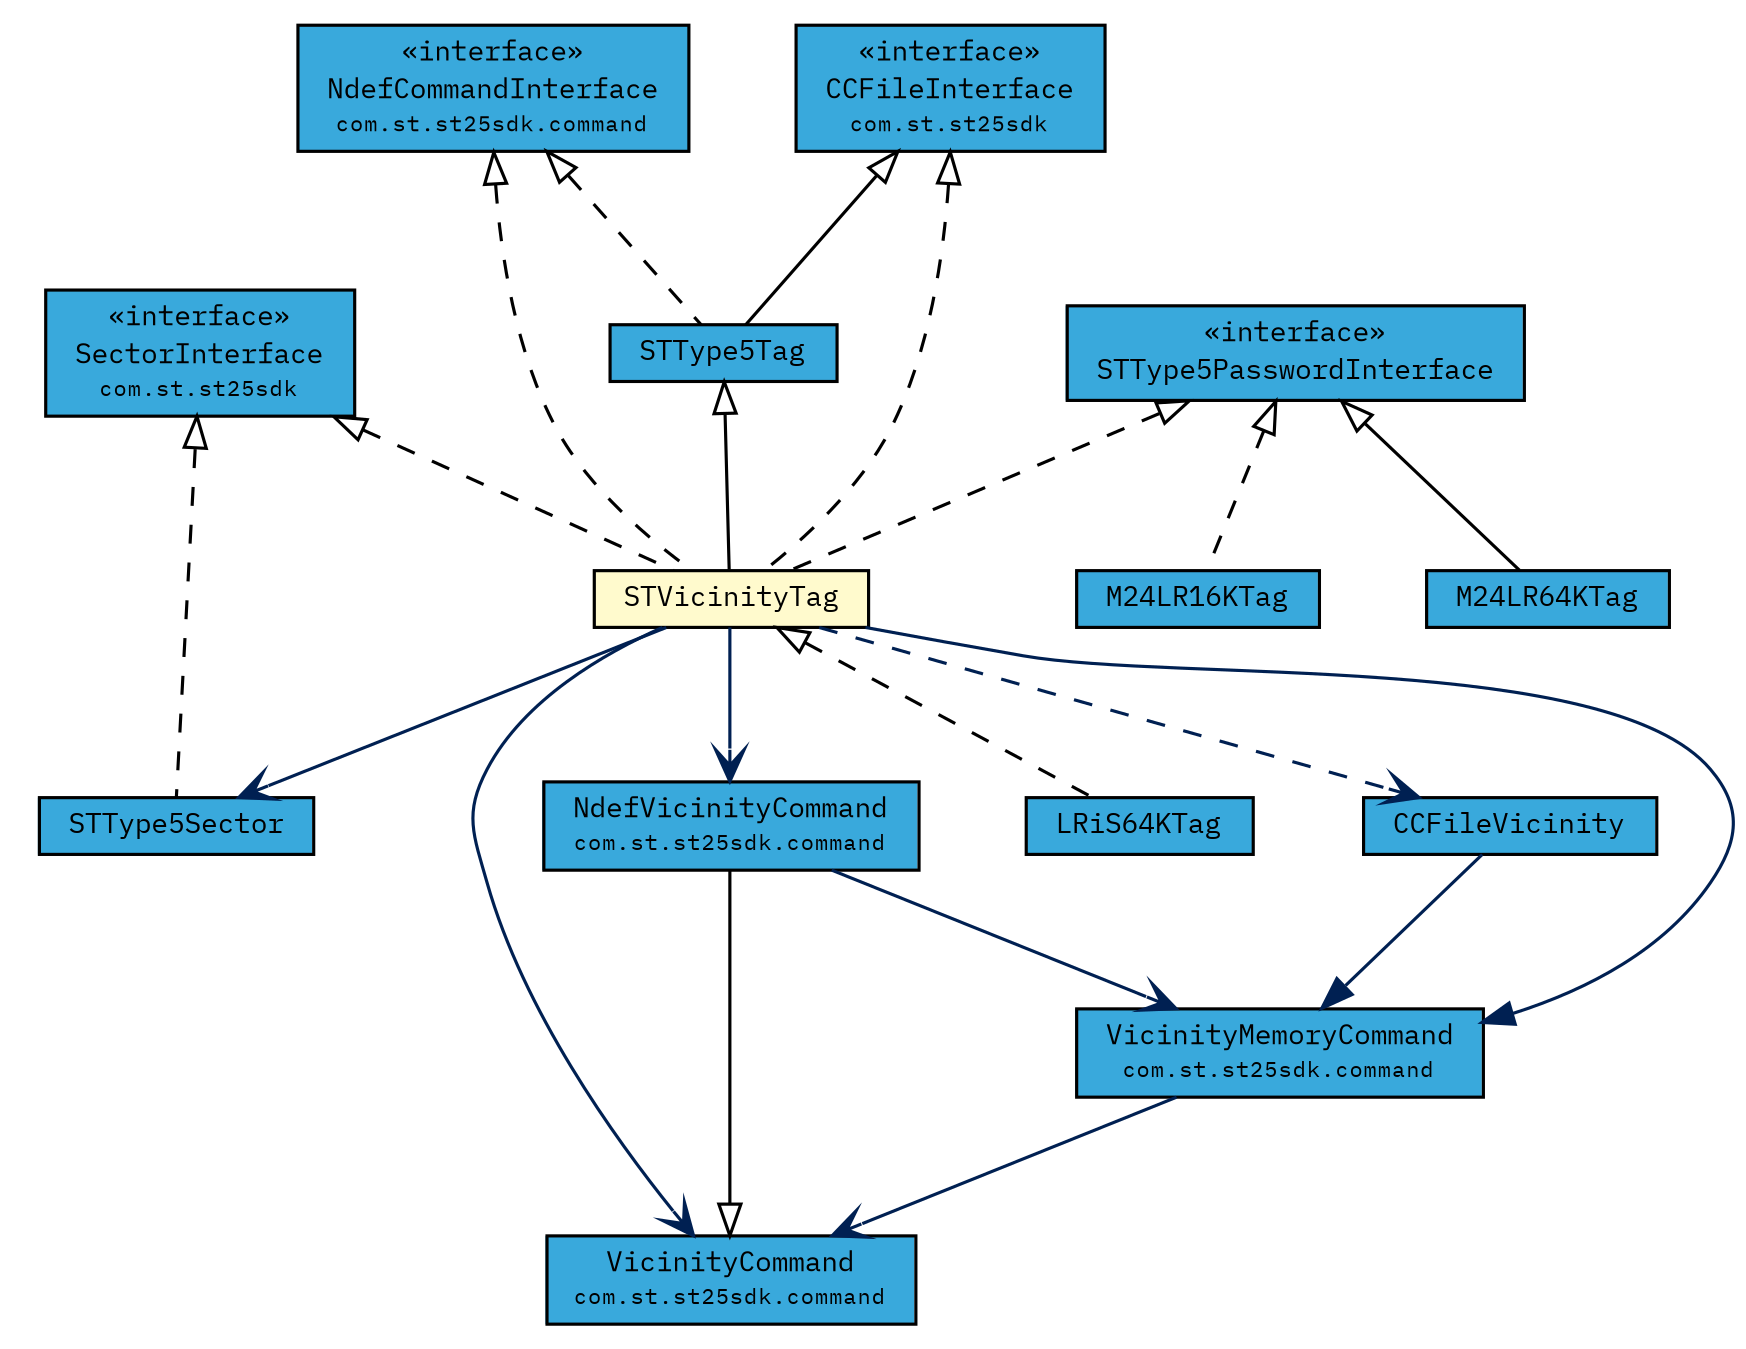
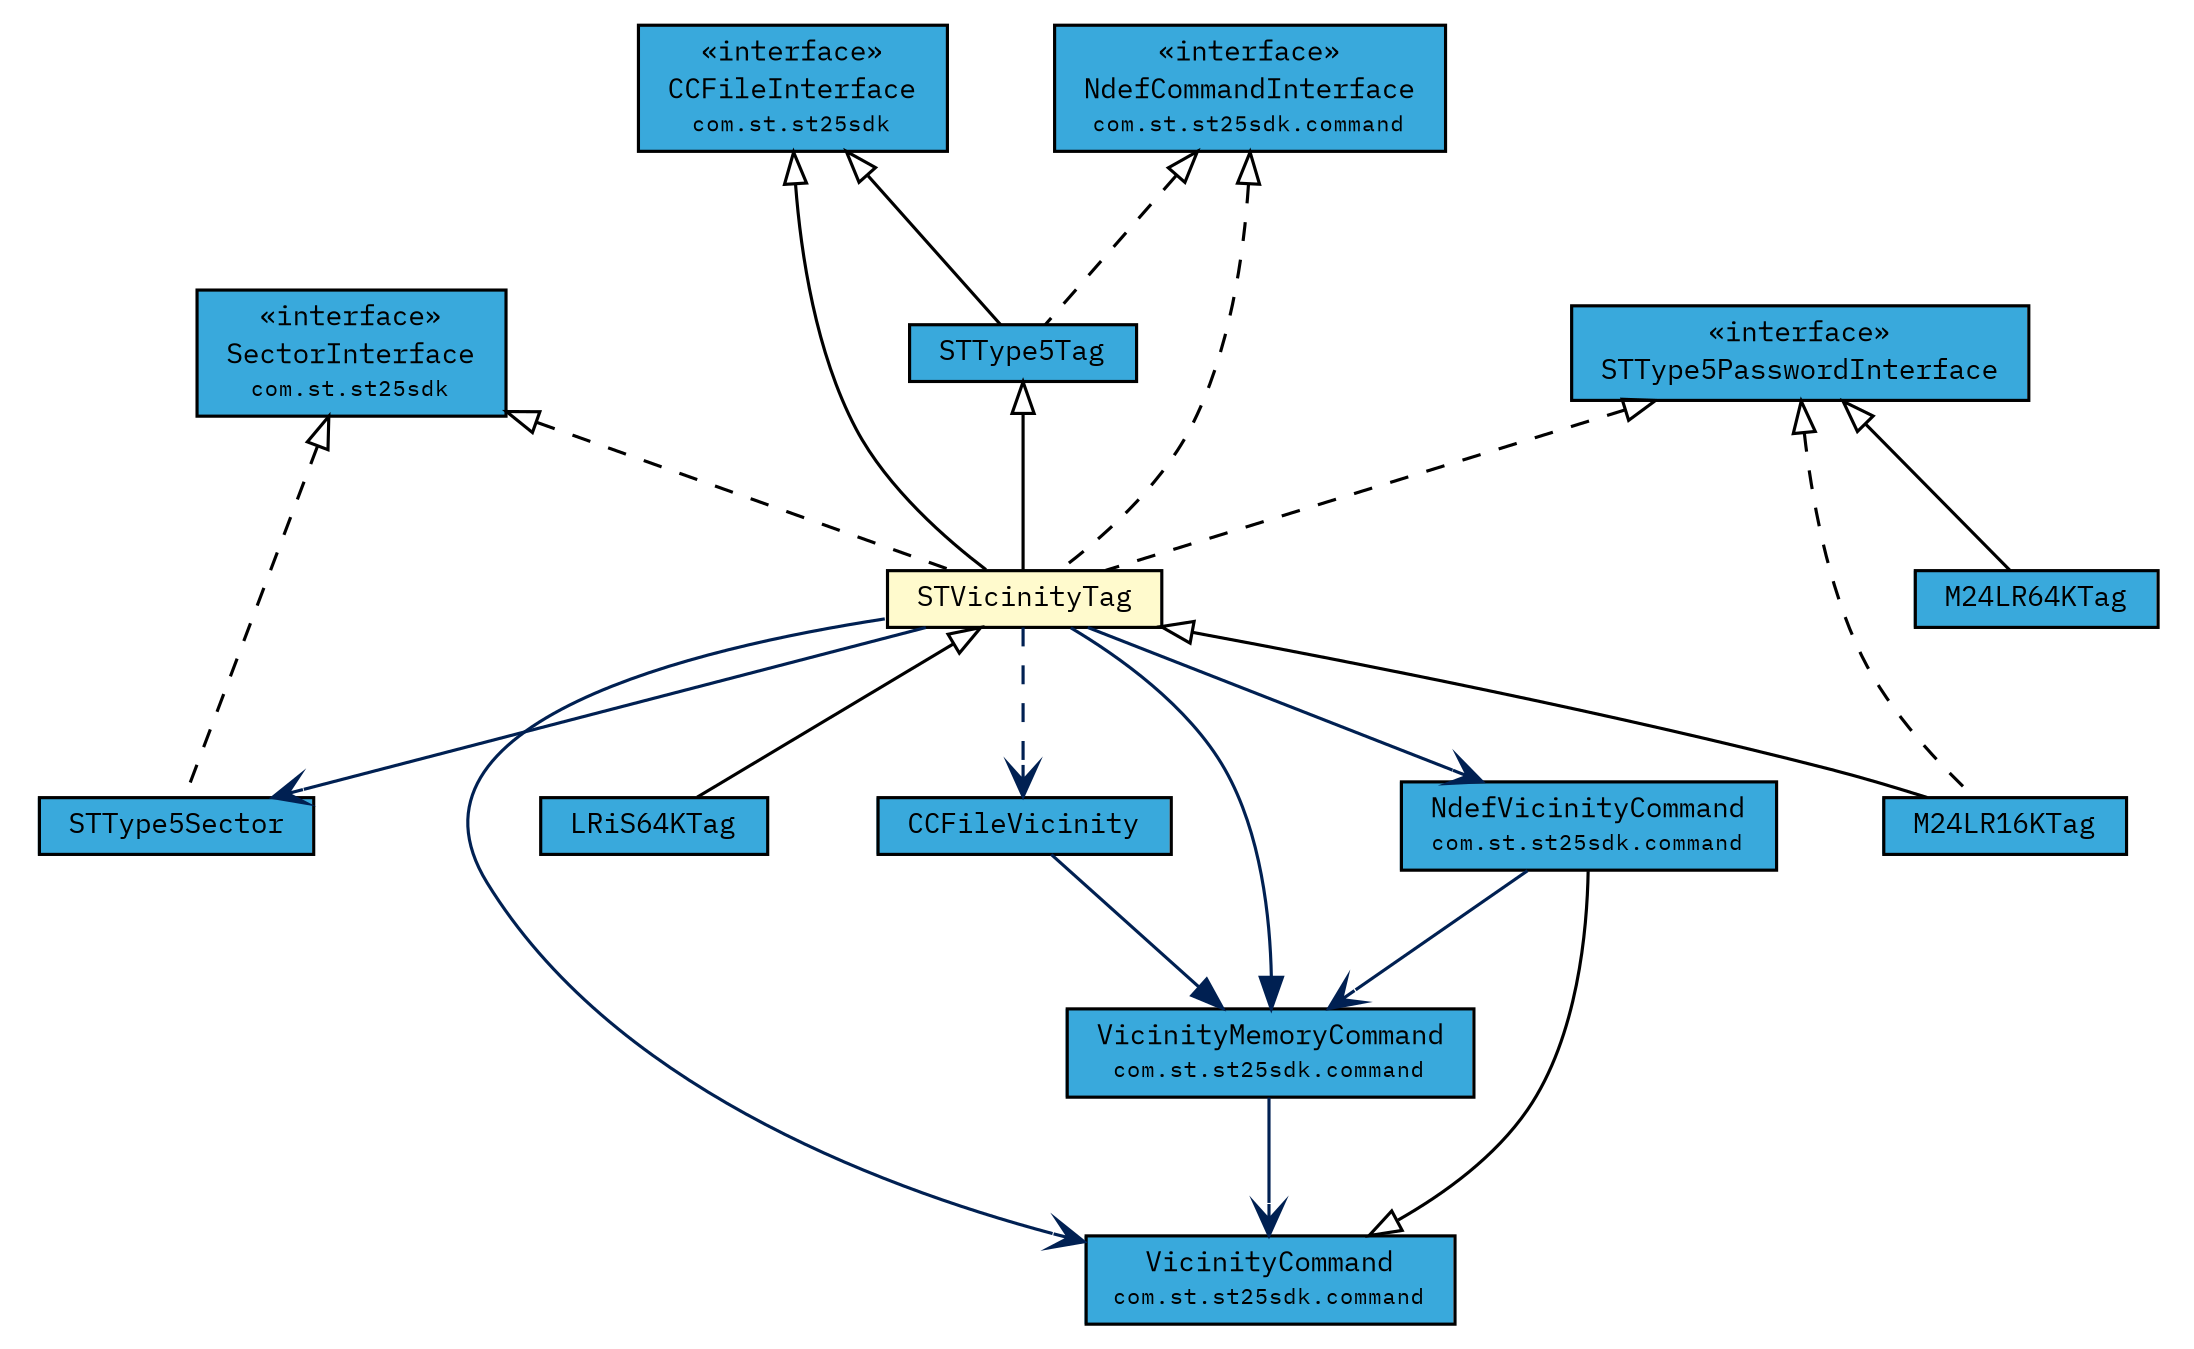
(903, 401) -> (843, 402)
none -> (1562, 706)
(949, 720) -> (825, 721)
